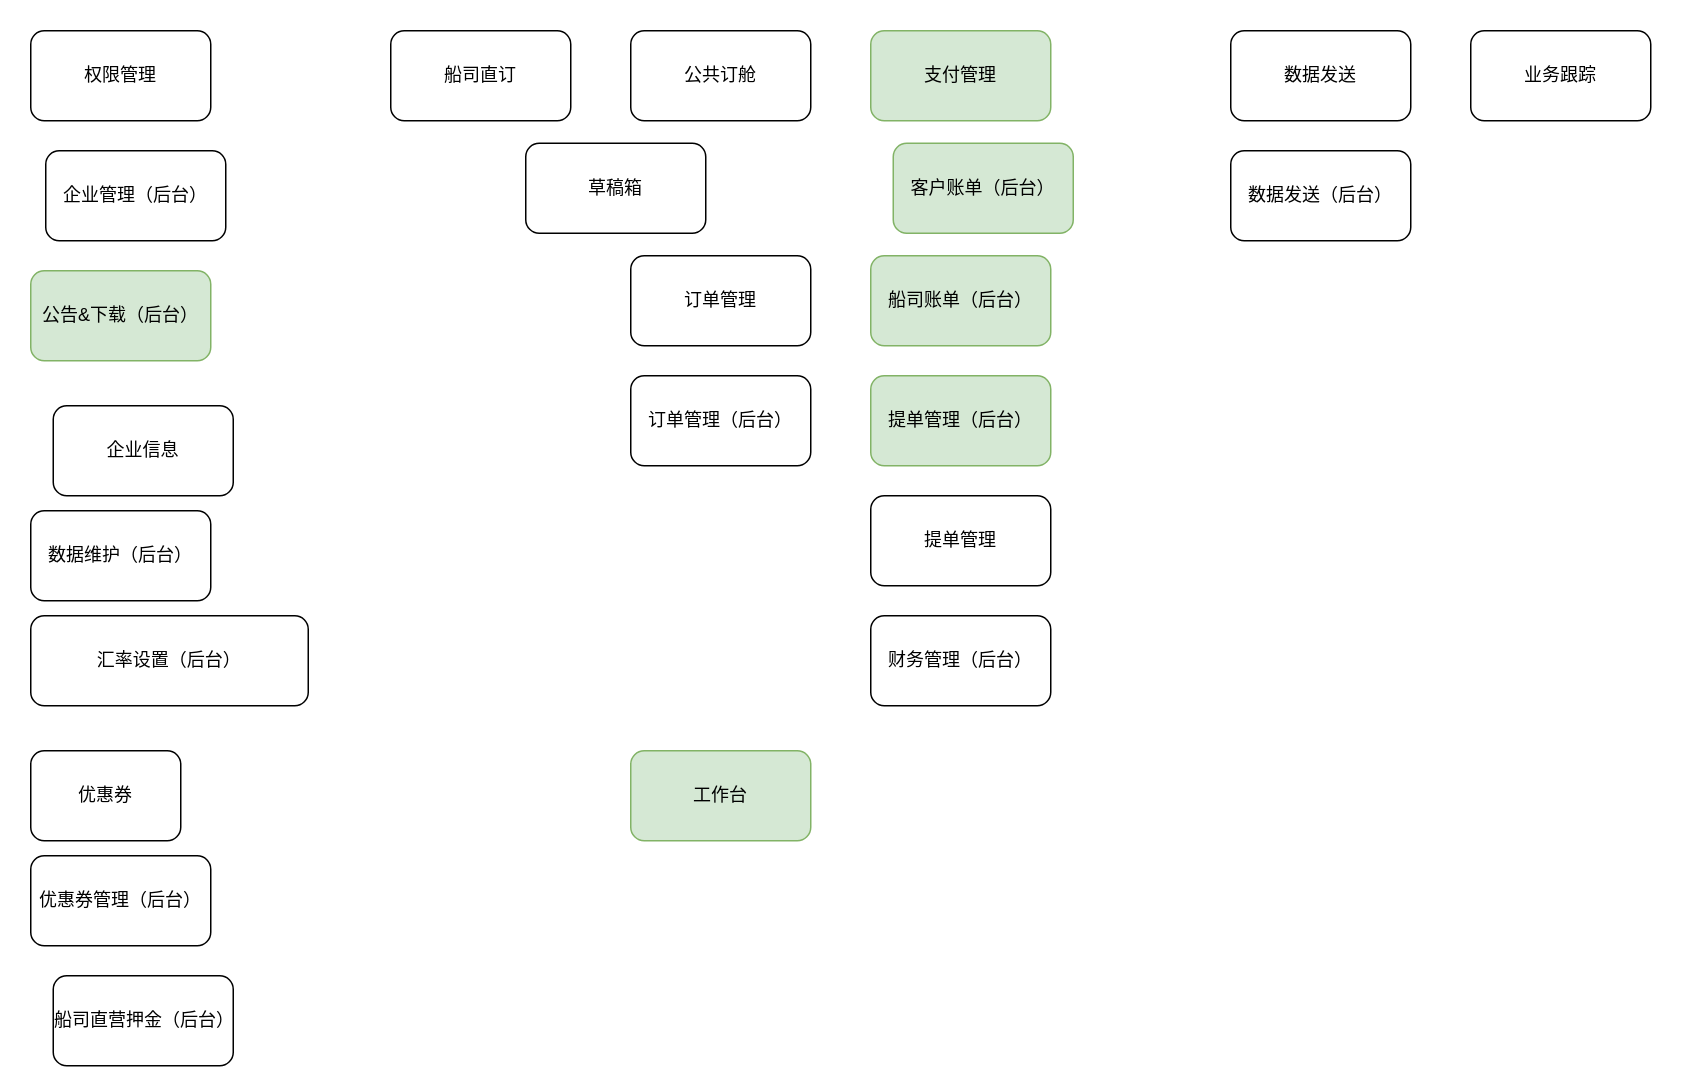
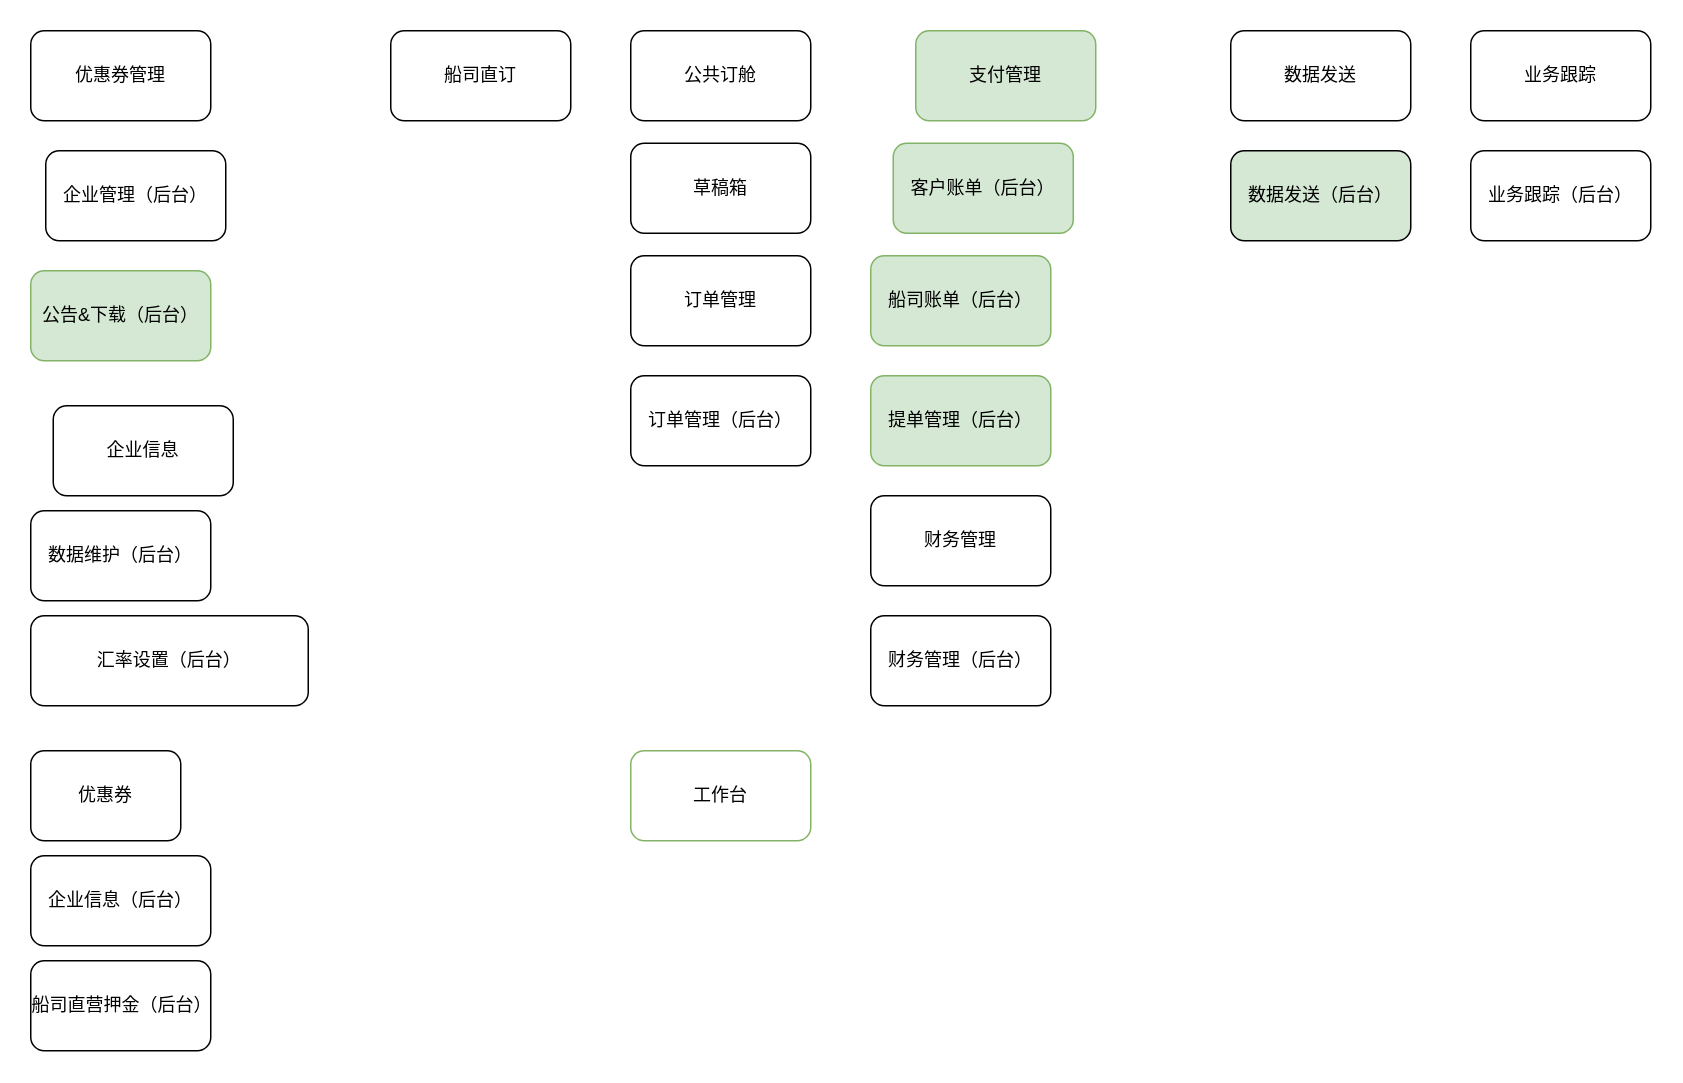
(121, 76) -> (121, 76)
(961, 76) -> (1006, 76)
(616, 188) -> (721, 188)
(1321, 196) -> (1321, 196)
none -> (1561, 196)
(961, 541) -> (961, 541)
(721, 796) -> (721, 796)
(121, 901) -> (121, 901)
(143, 1021) -> (121, 1006)
